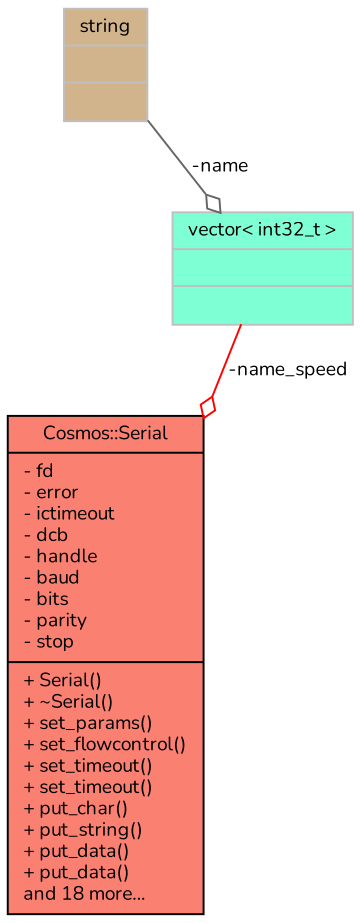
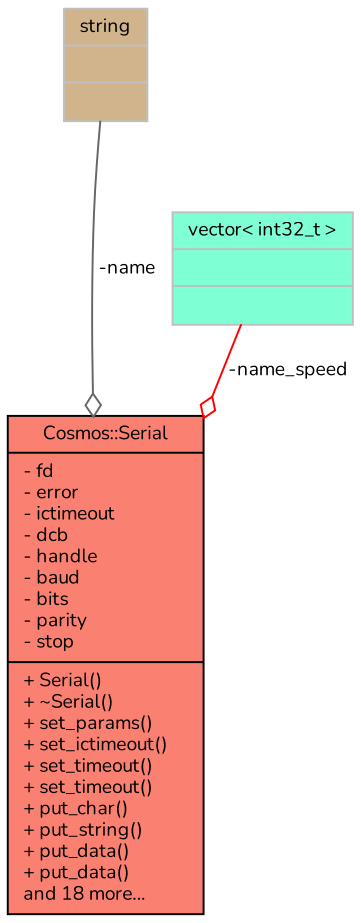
(177, 157) -> (93, 257)
(106, 745) -> (96, 745)
